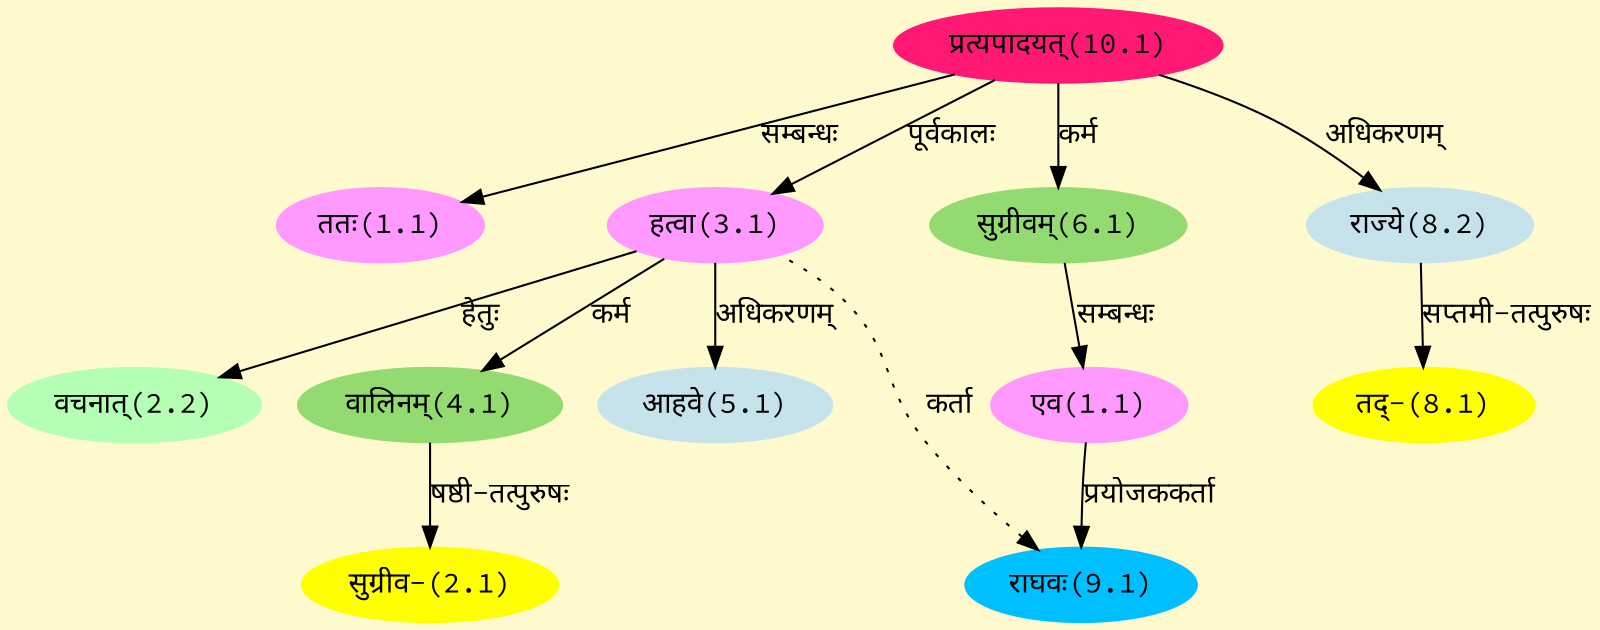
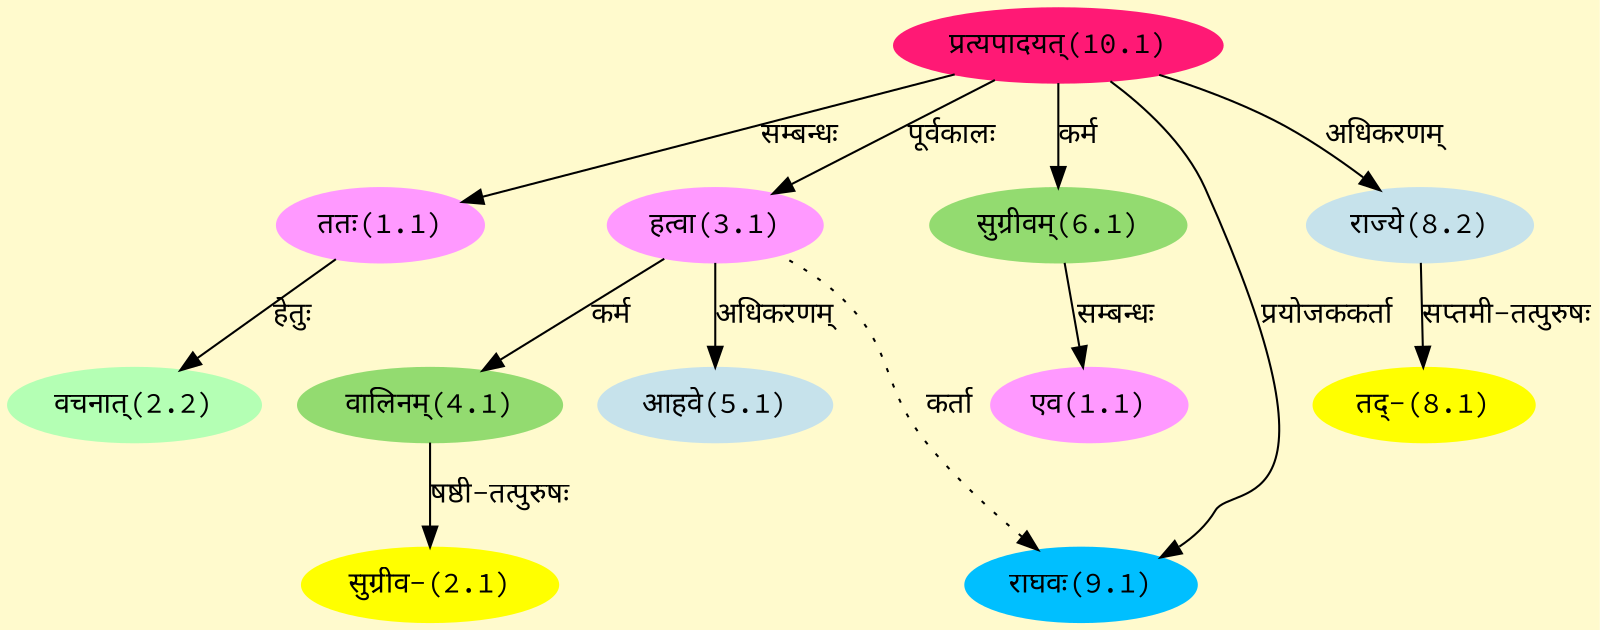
(438, 311) -> (267, 309)
(1083, 484) -> (1255, 315)
